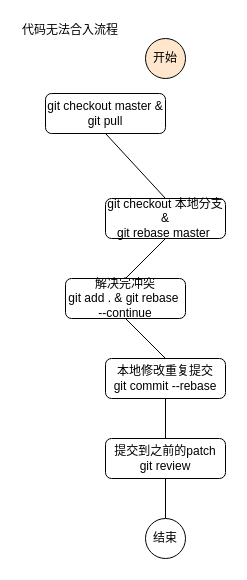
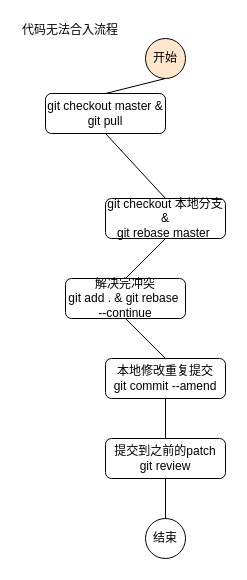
none -> (135, 86)
(166, 379) -> (166, 379)
